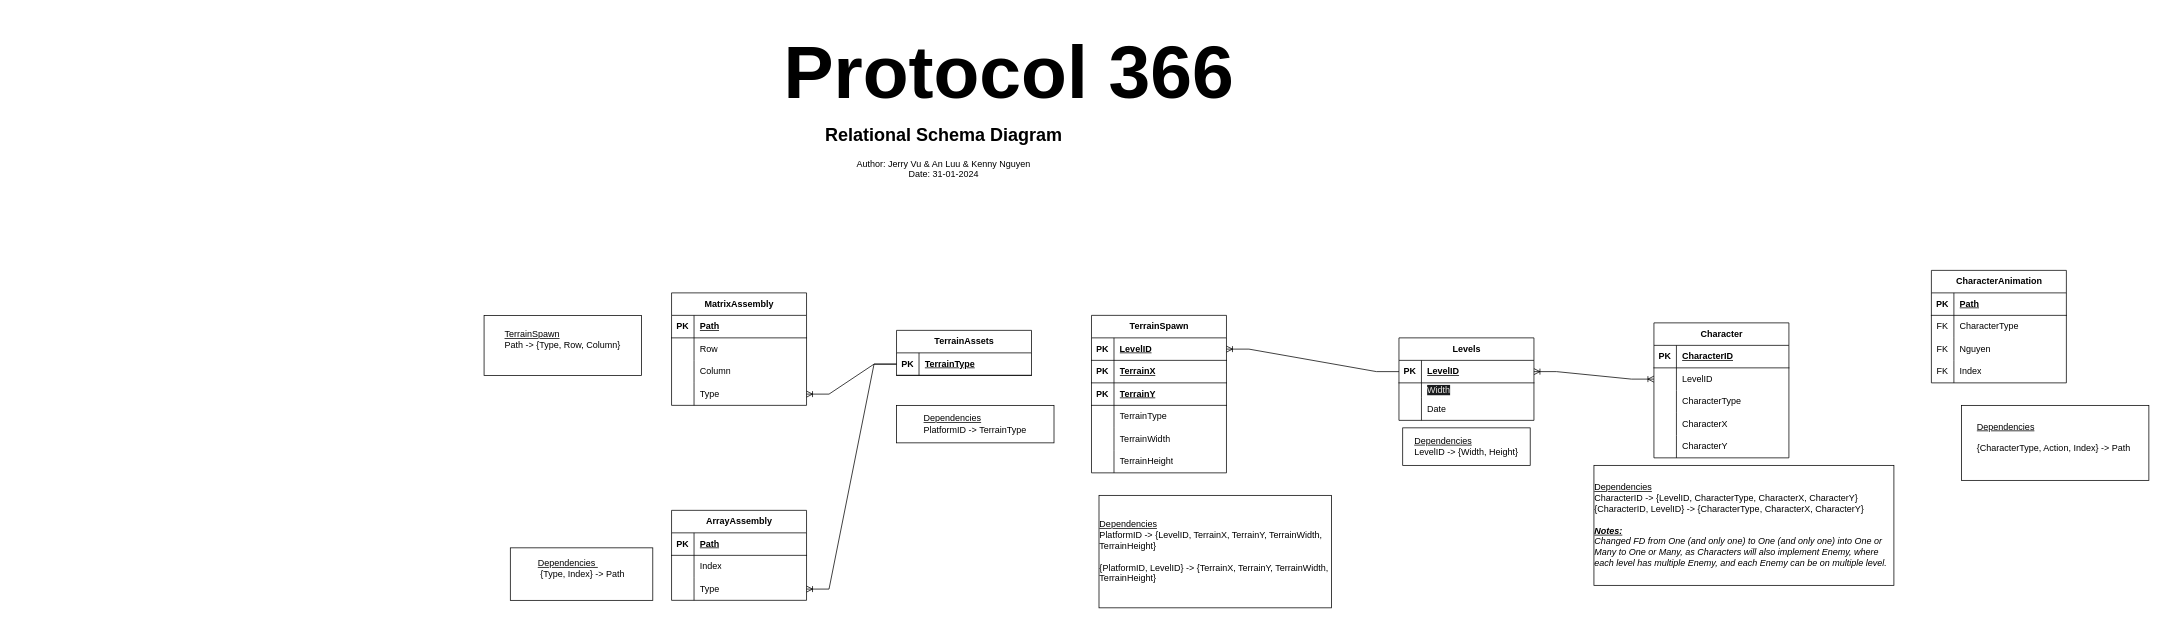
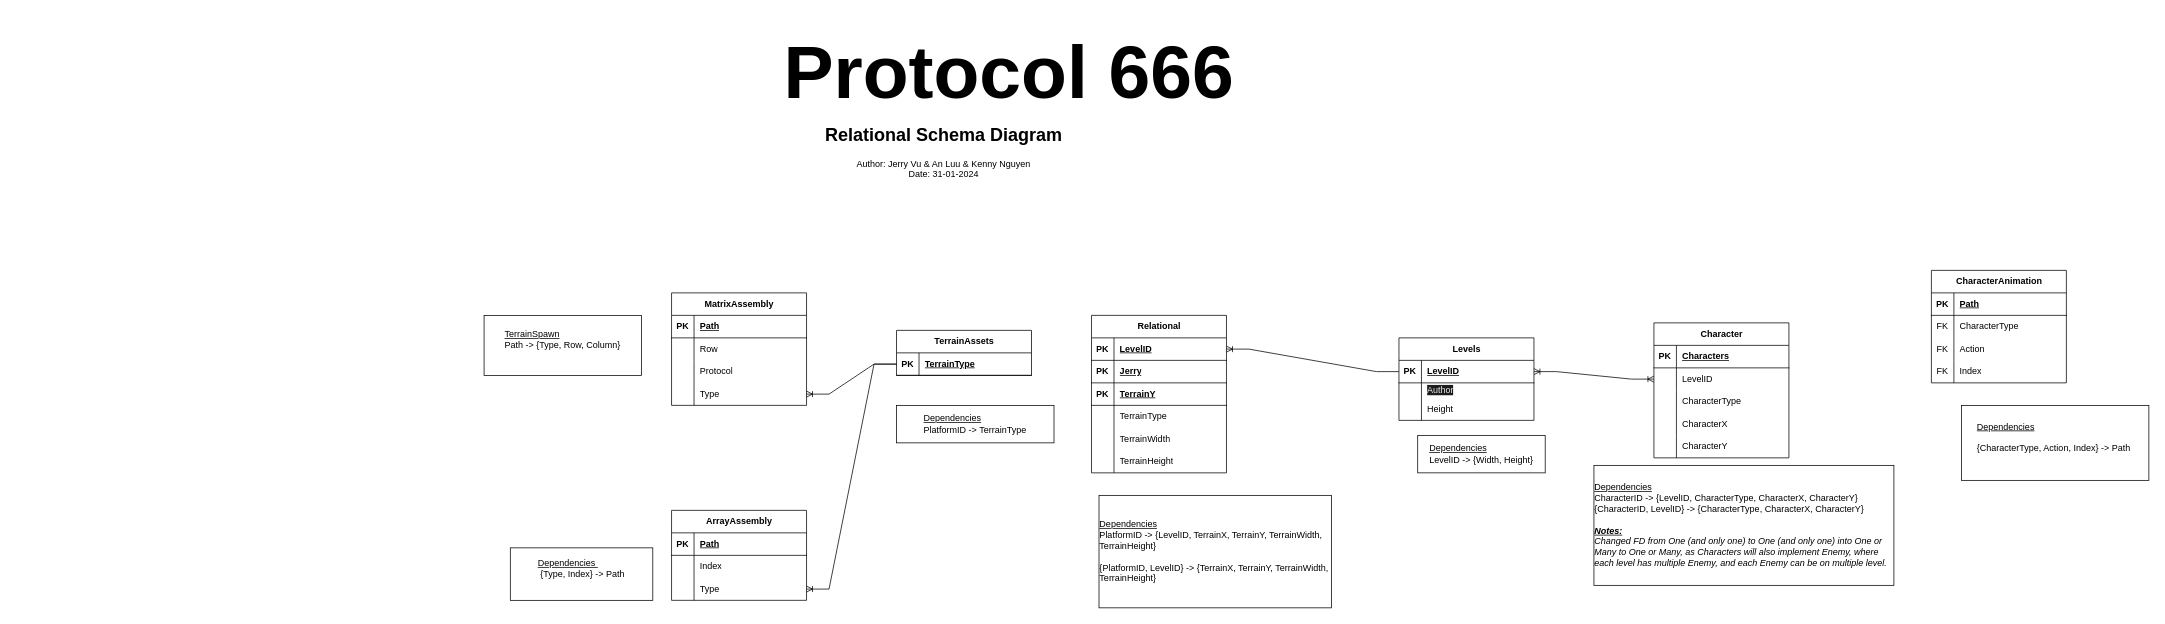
(1009, 72) -> (1009, 72)
(1160, 327) -> (1160, 327)
(1975, 349) -> (1974, 349)
(1710, 357) -> (1708, 357)
(714, 372) -> (719, 372)
(1139, 372) -> (1133, 372)
(1439, 390) -> (1443, 390)
(1438, 409) -> (1442, 409)
(1467, 447) -> (1482, 454)
